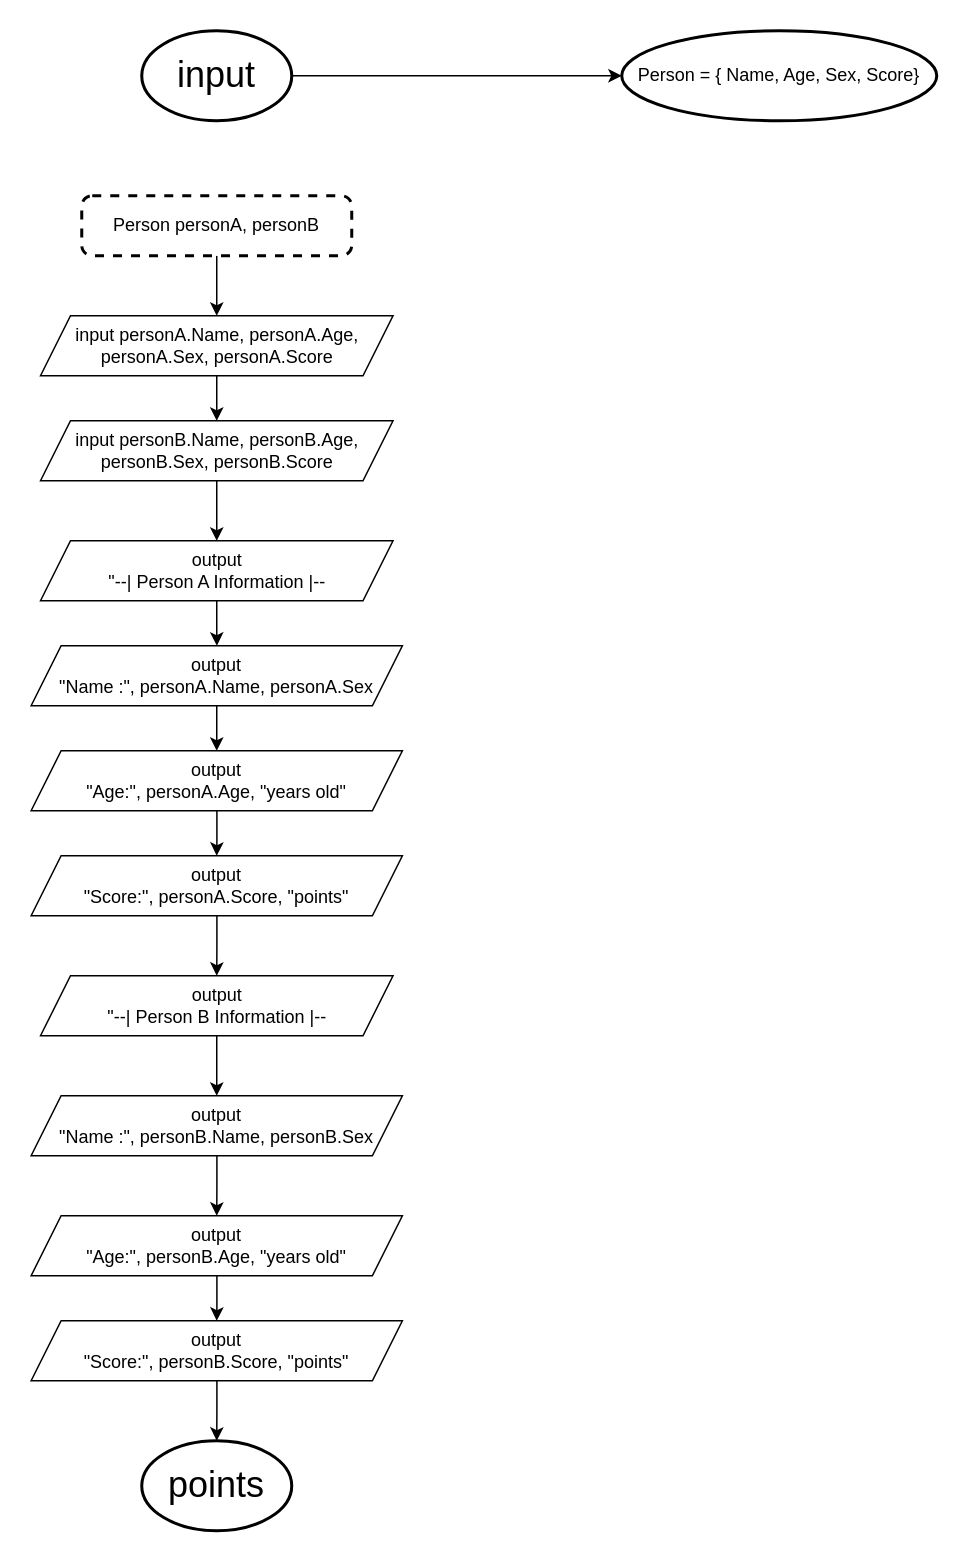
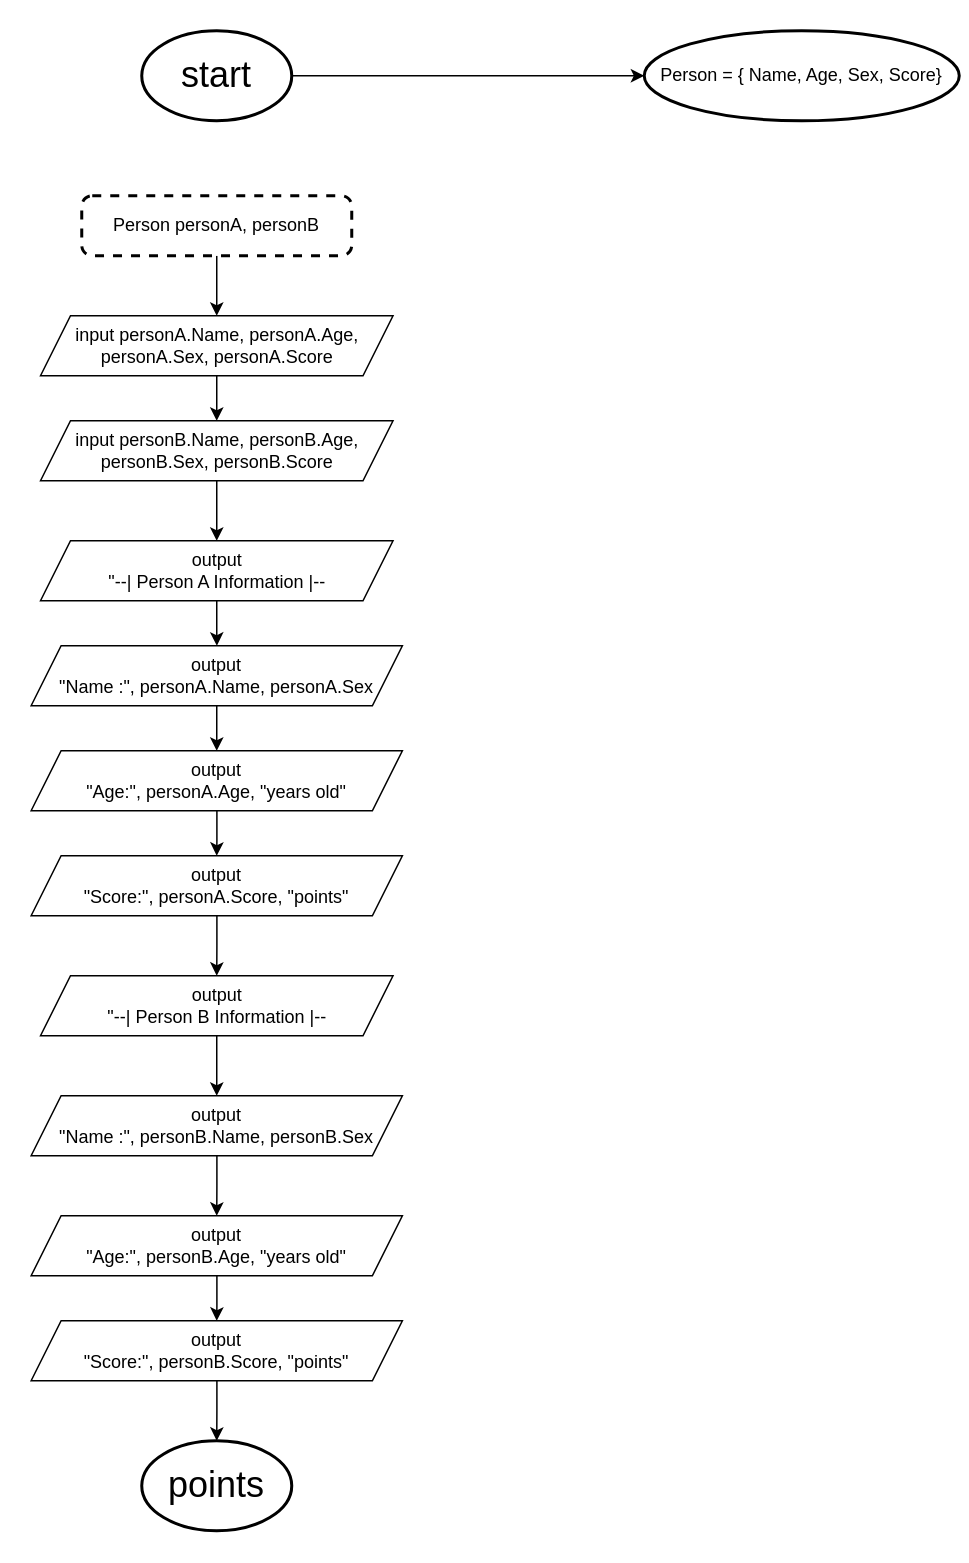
(217, 76) -> (217, 76)
(779, 76) -> (802, 76)
